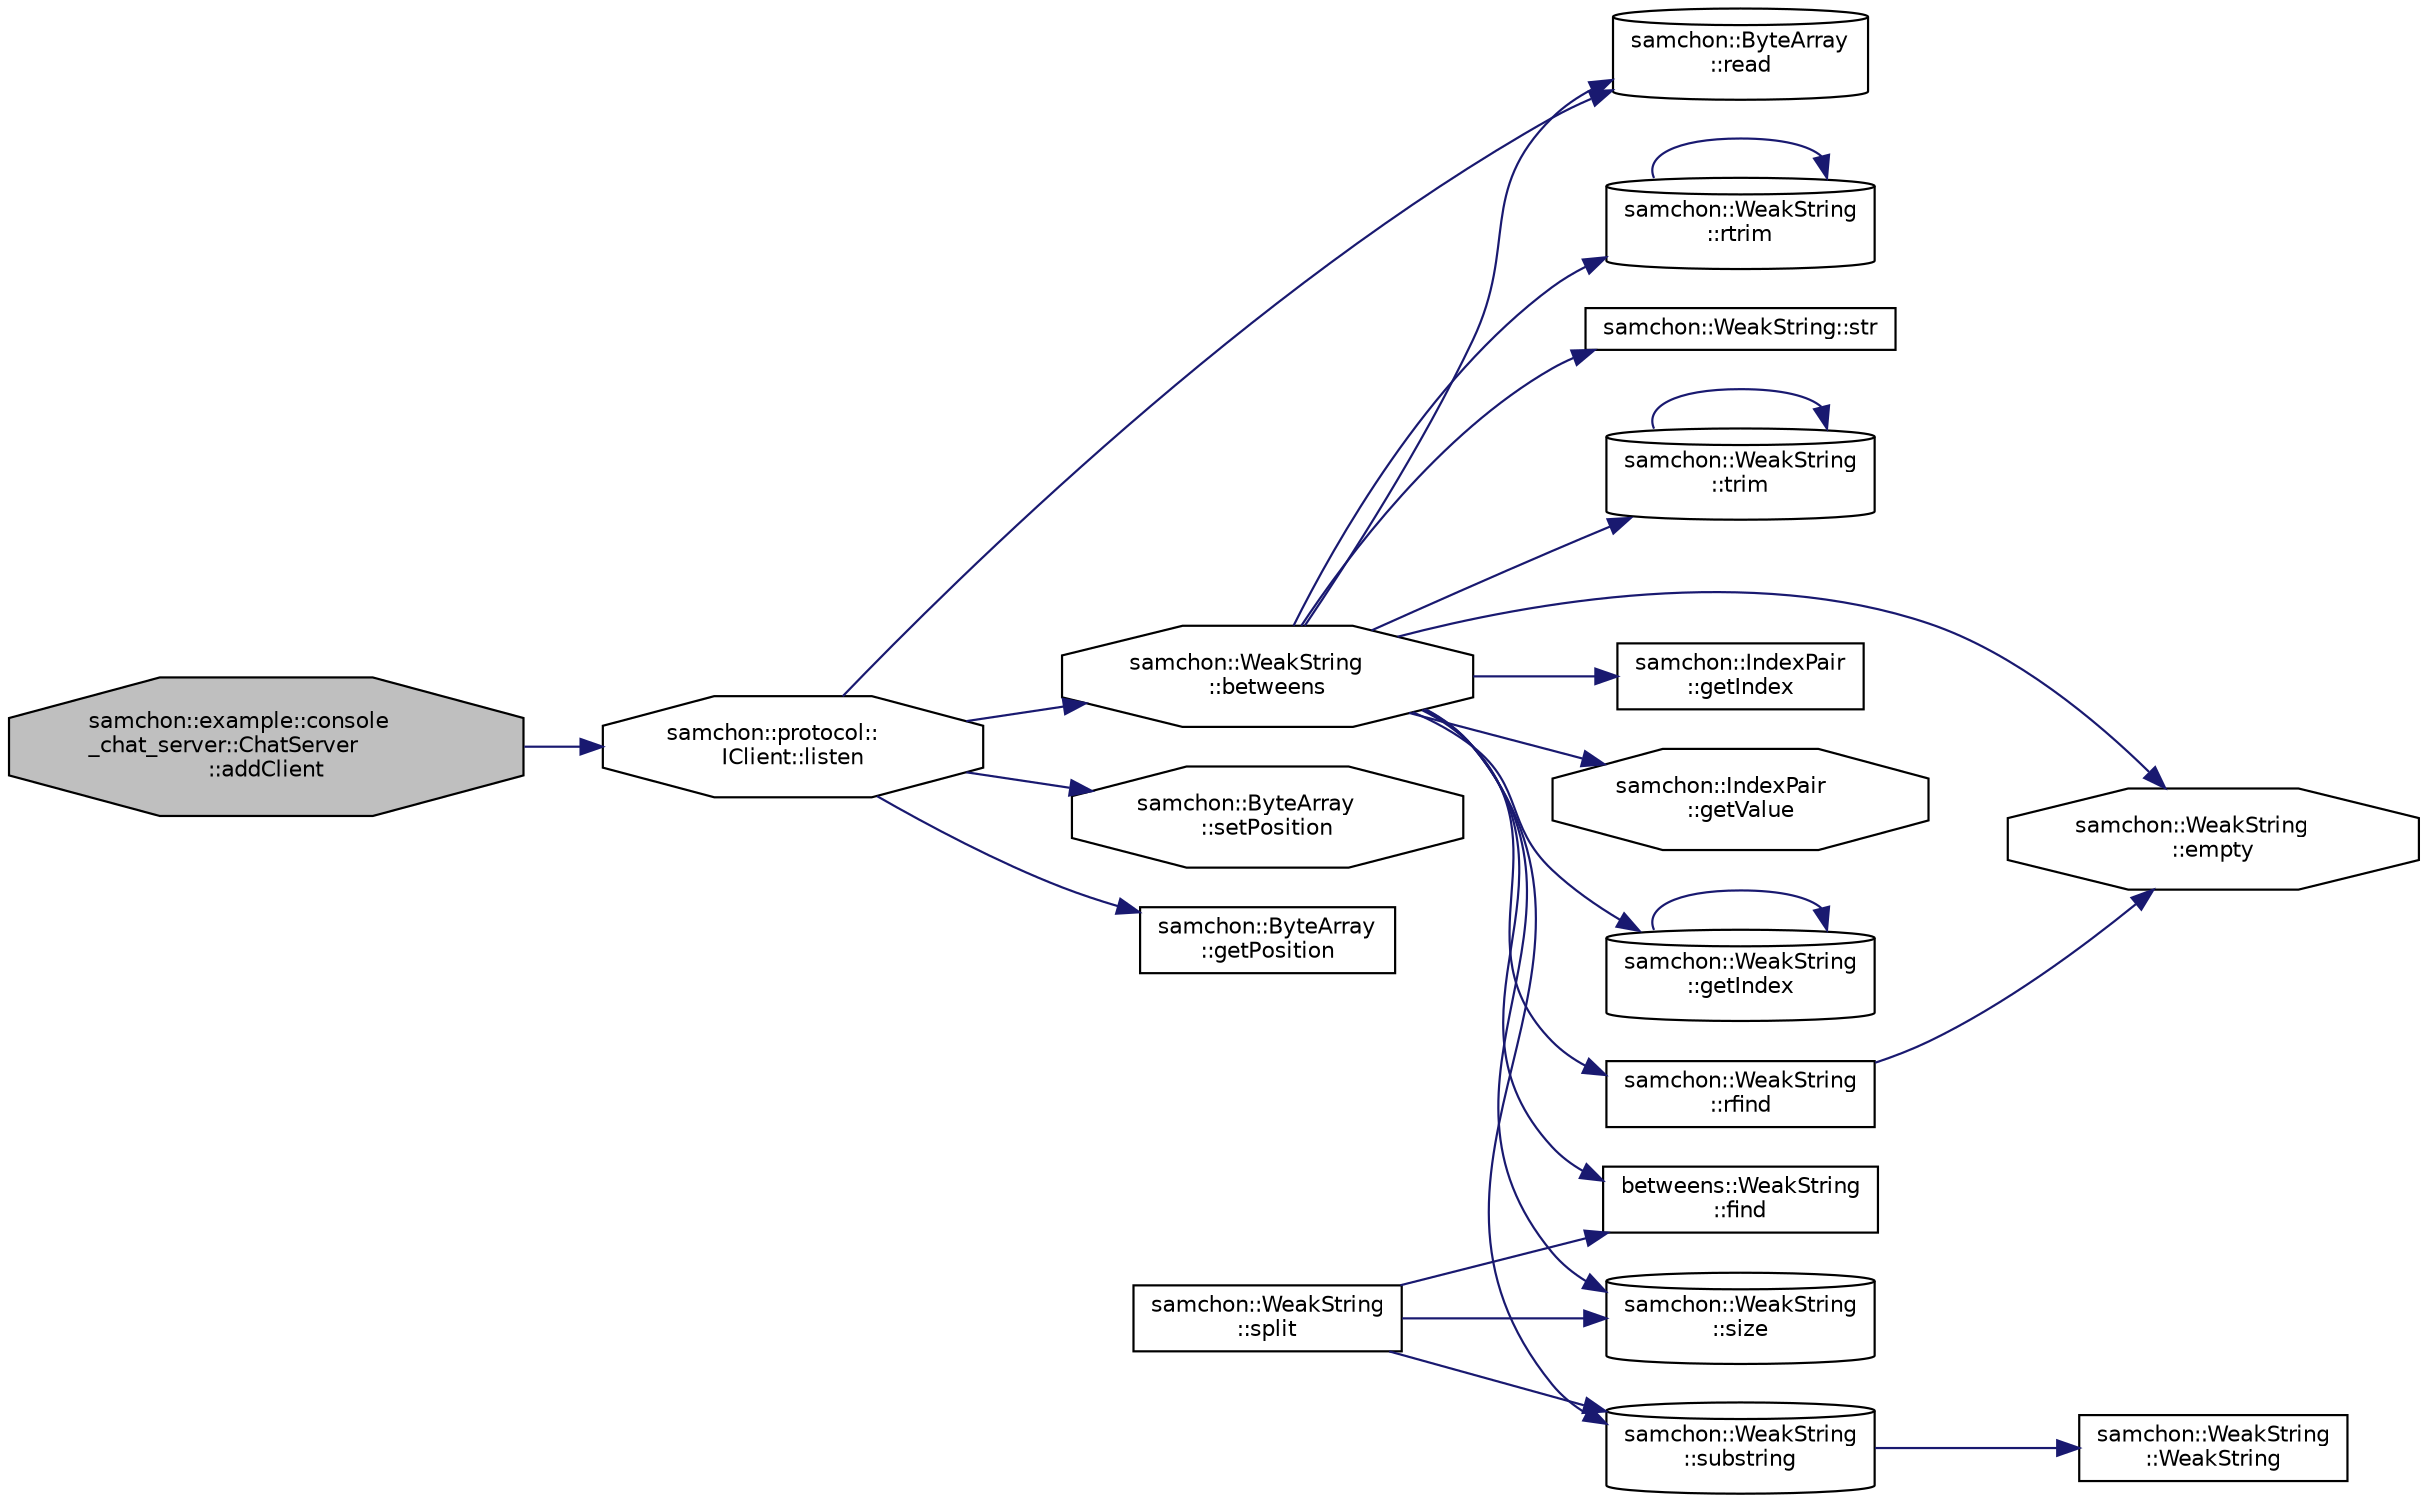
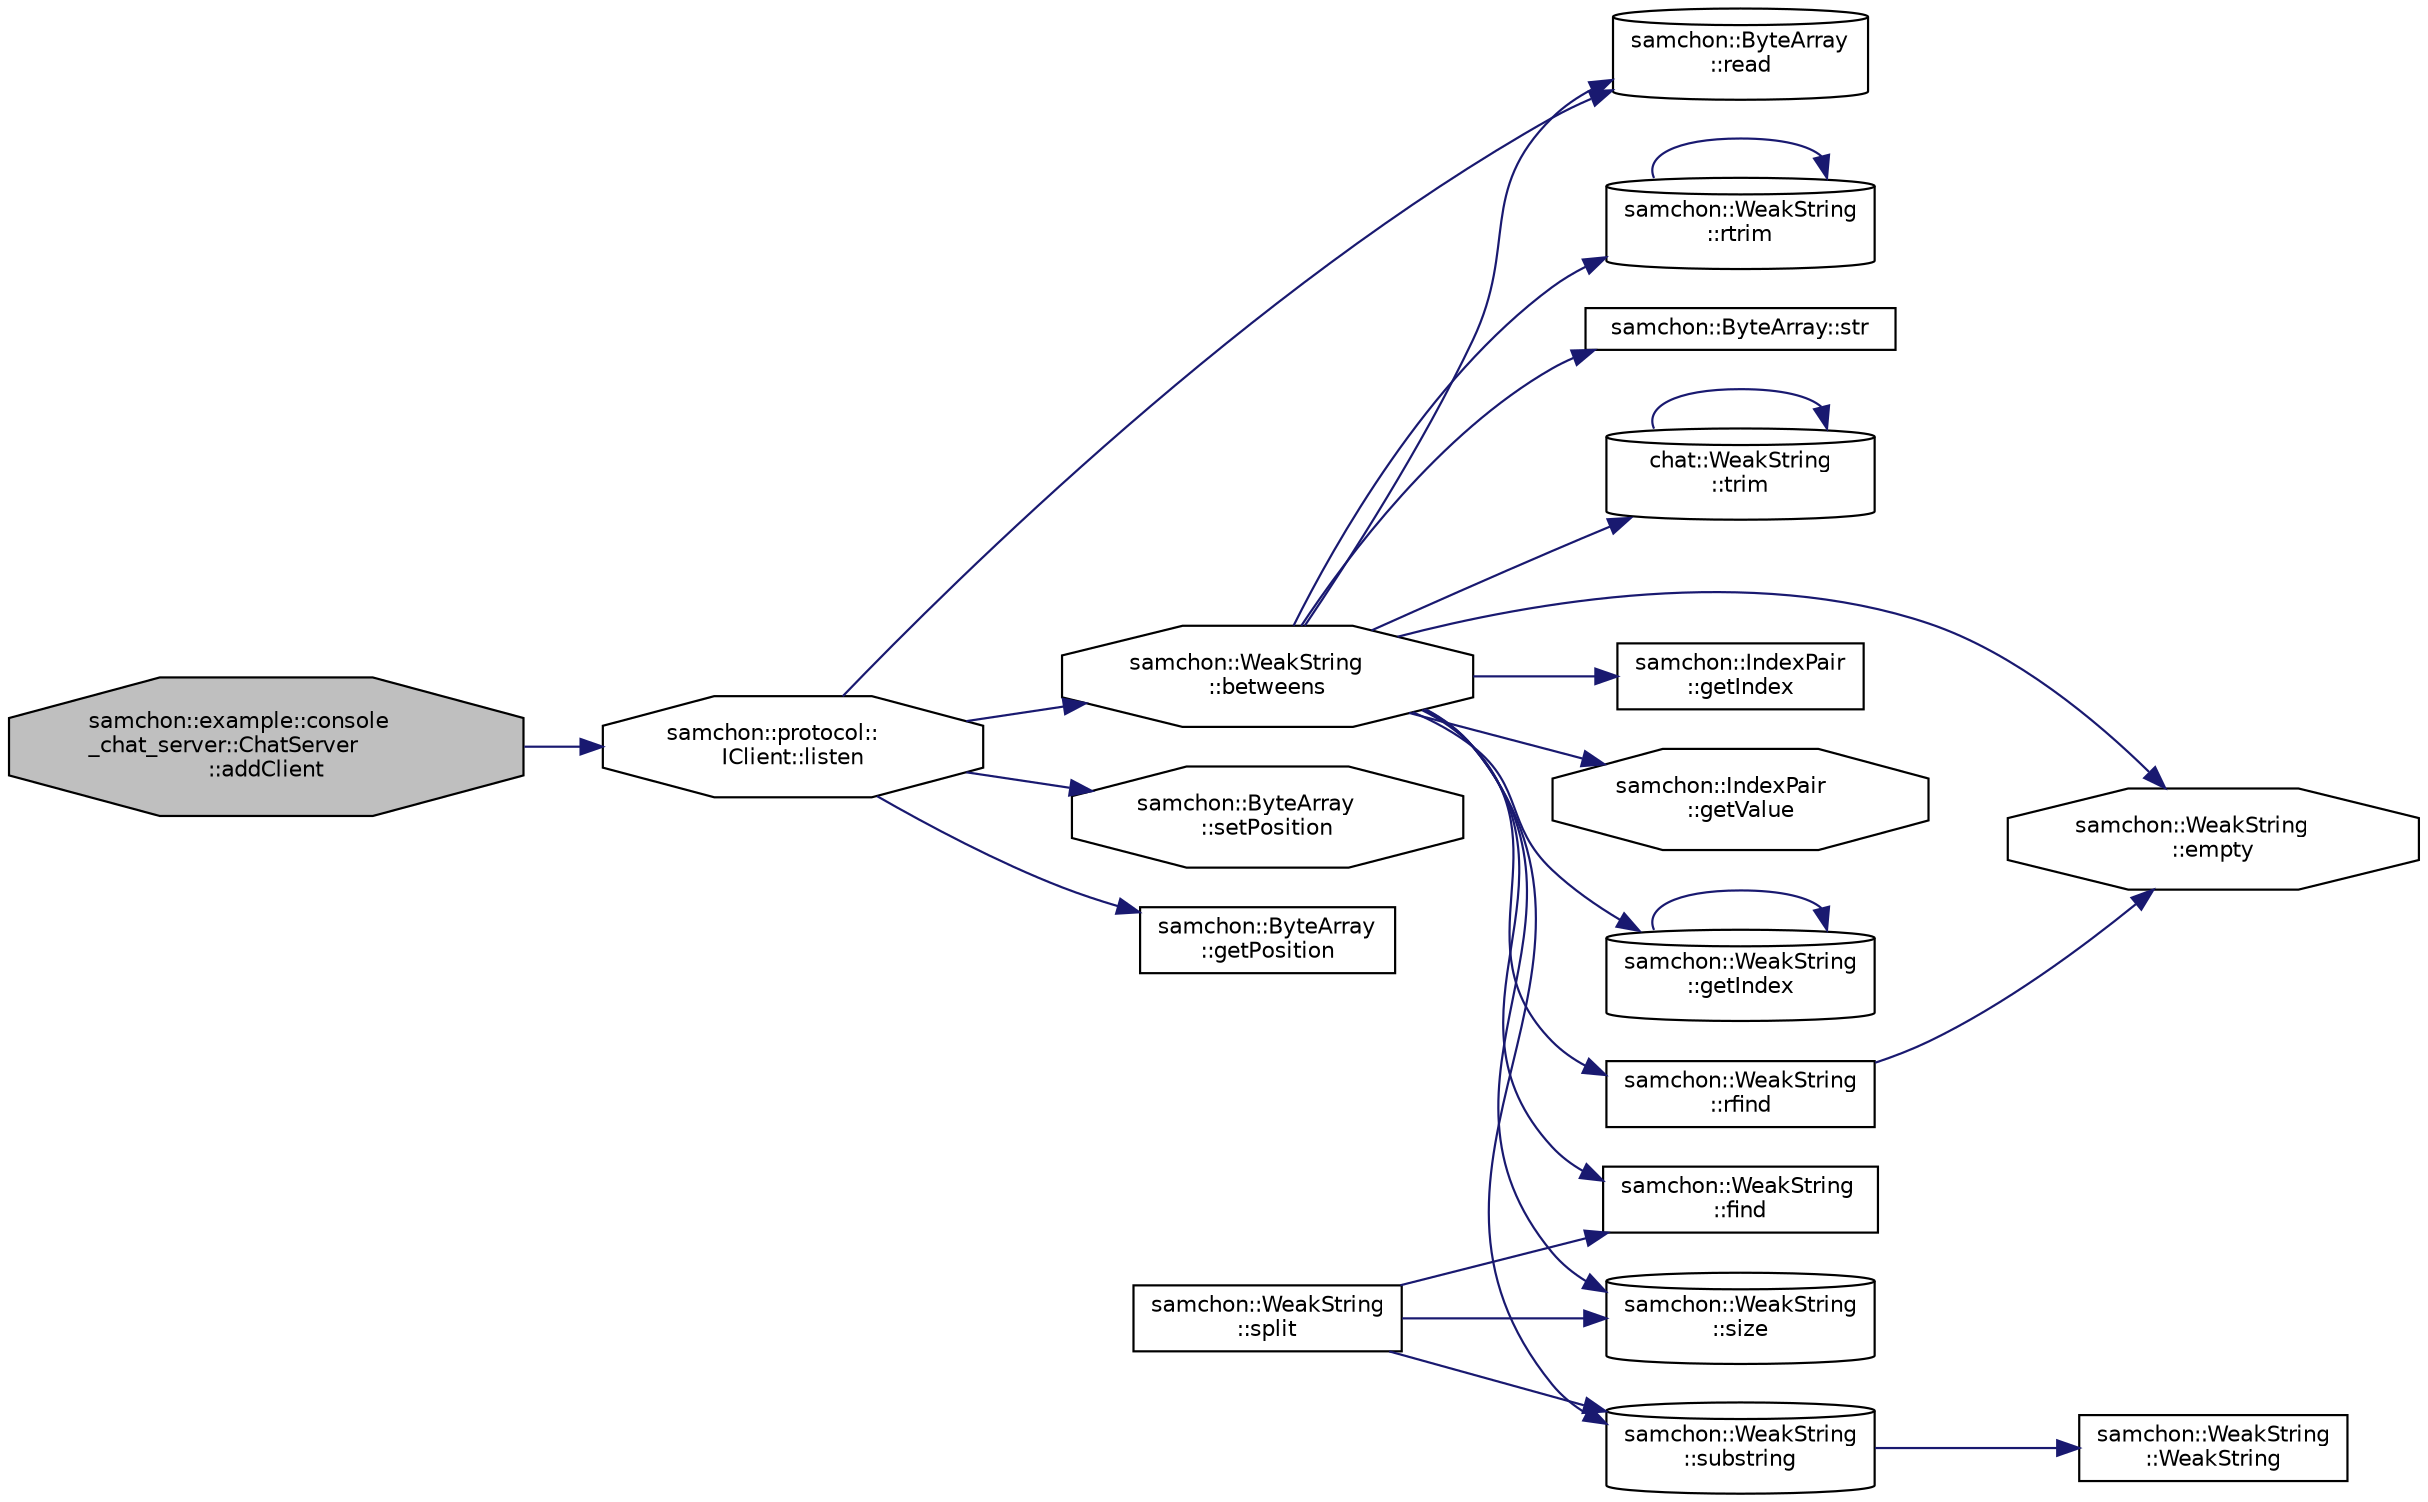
(1741, 329) -> (1741, 329)
(1741, 474) -> (1741, 474)
(1741, 1200) -> (1741, 1200)
